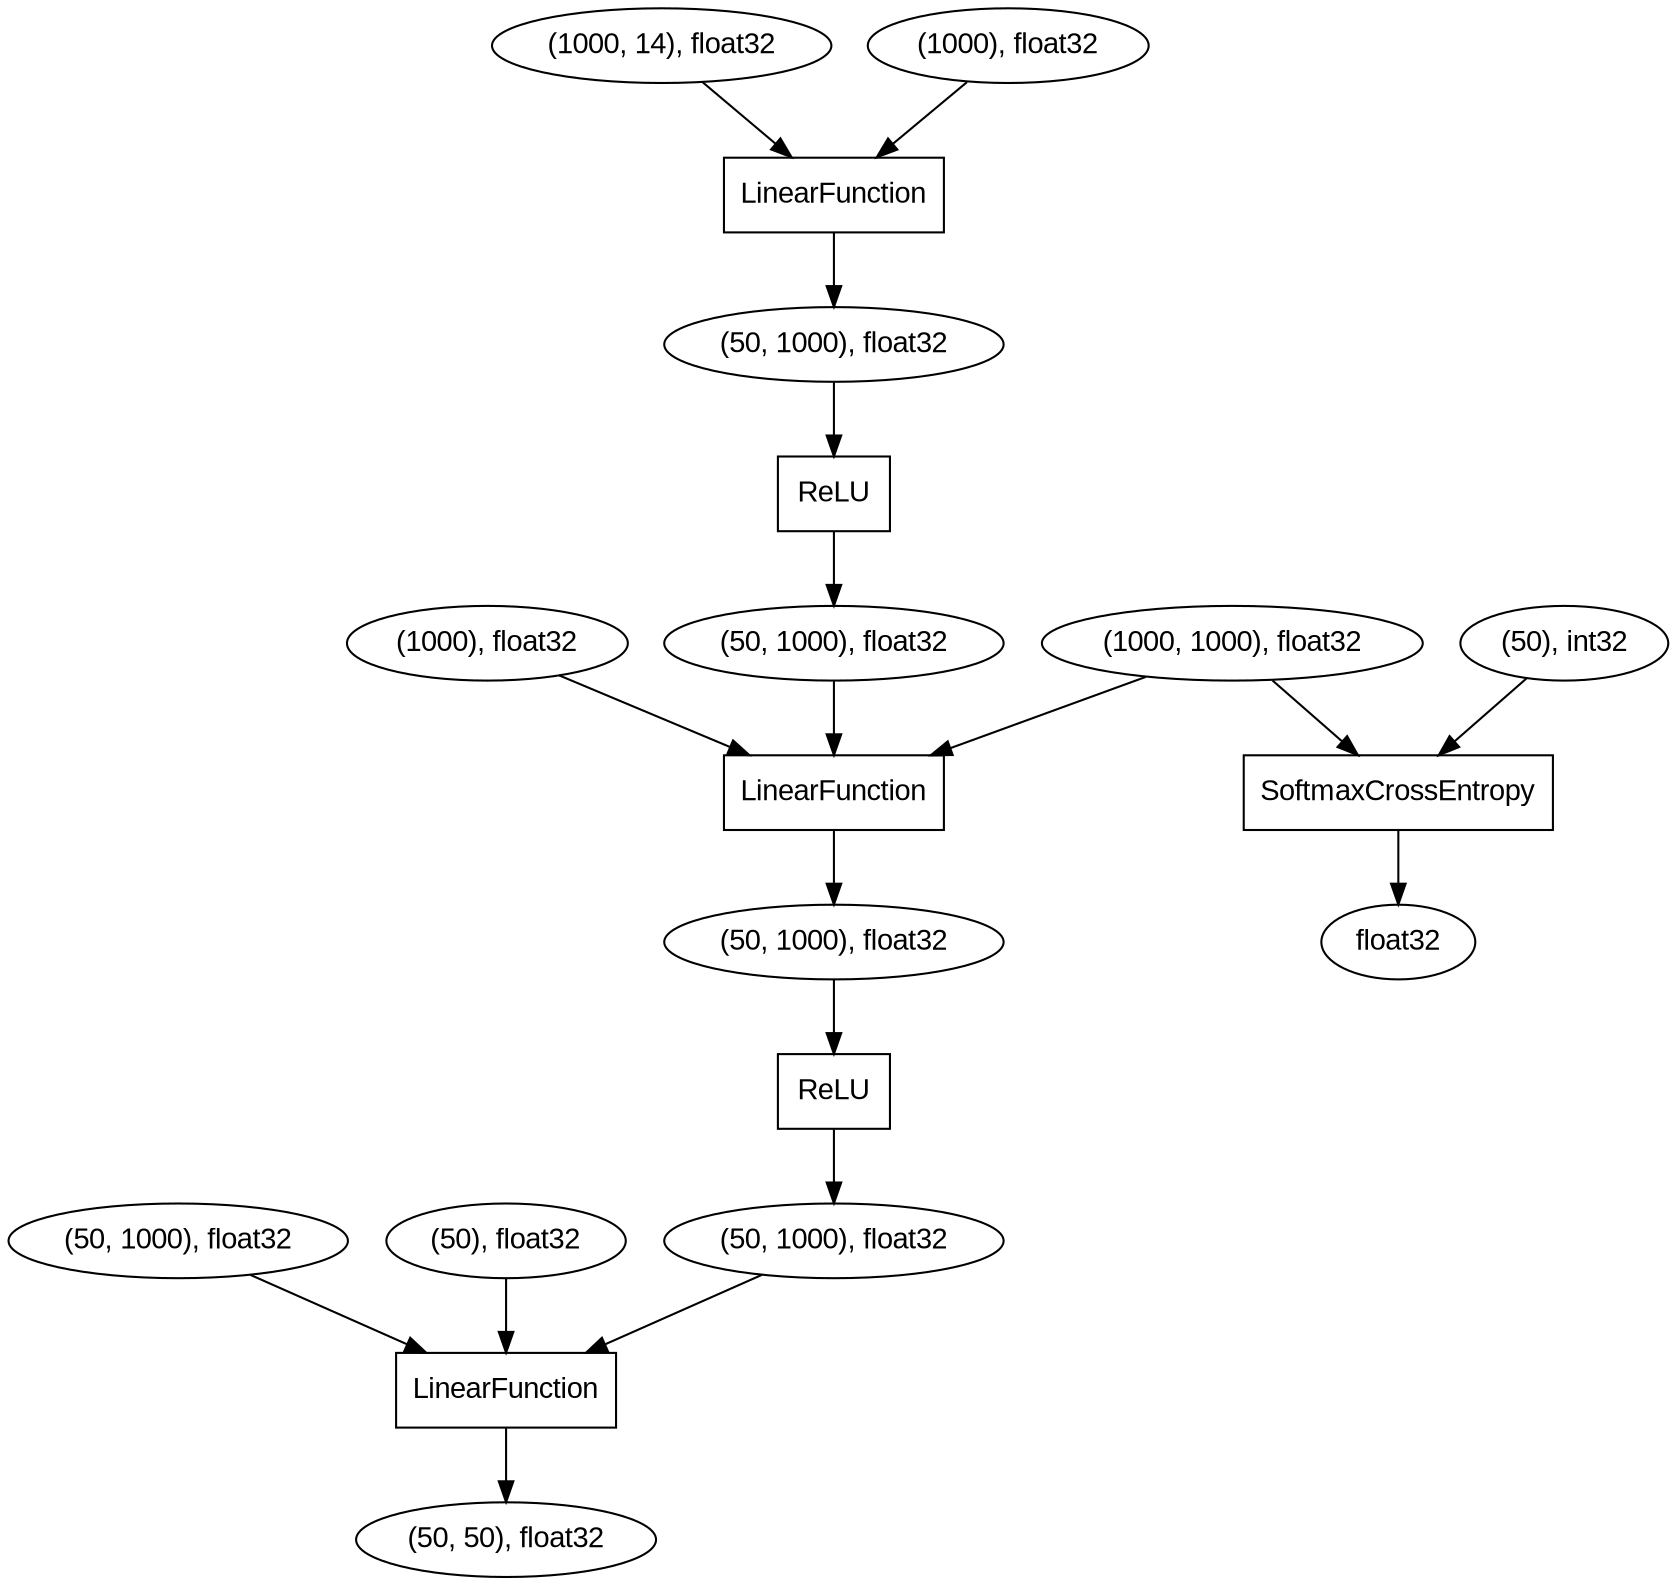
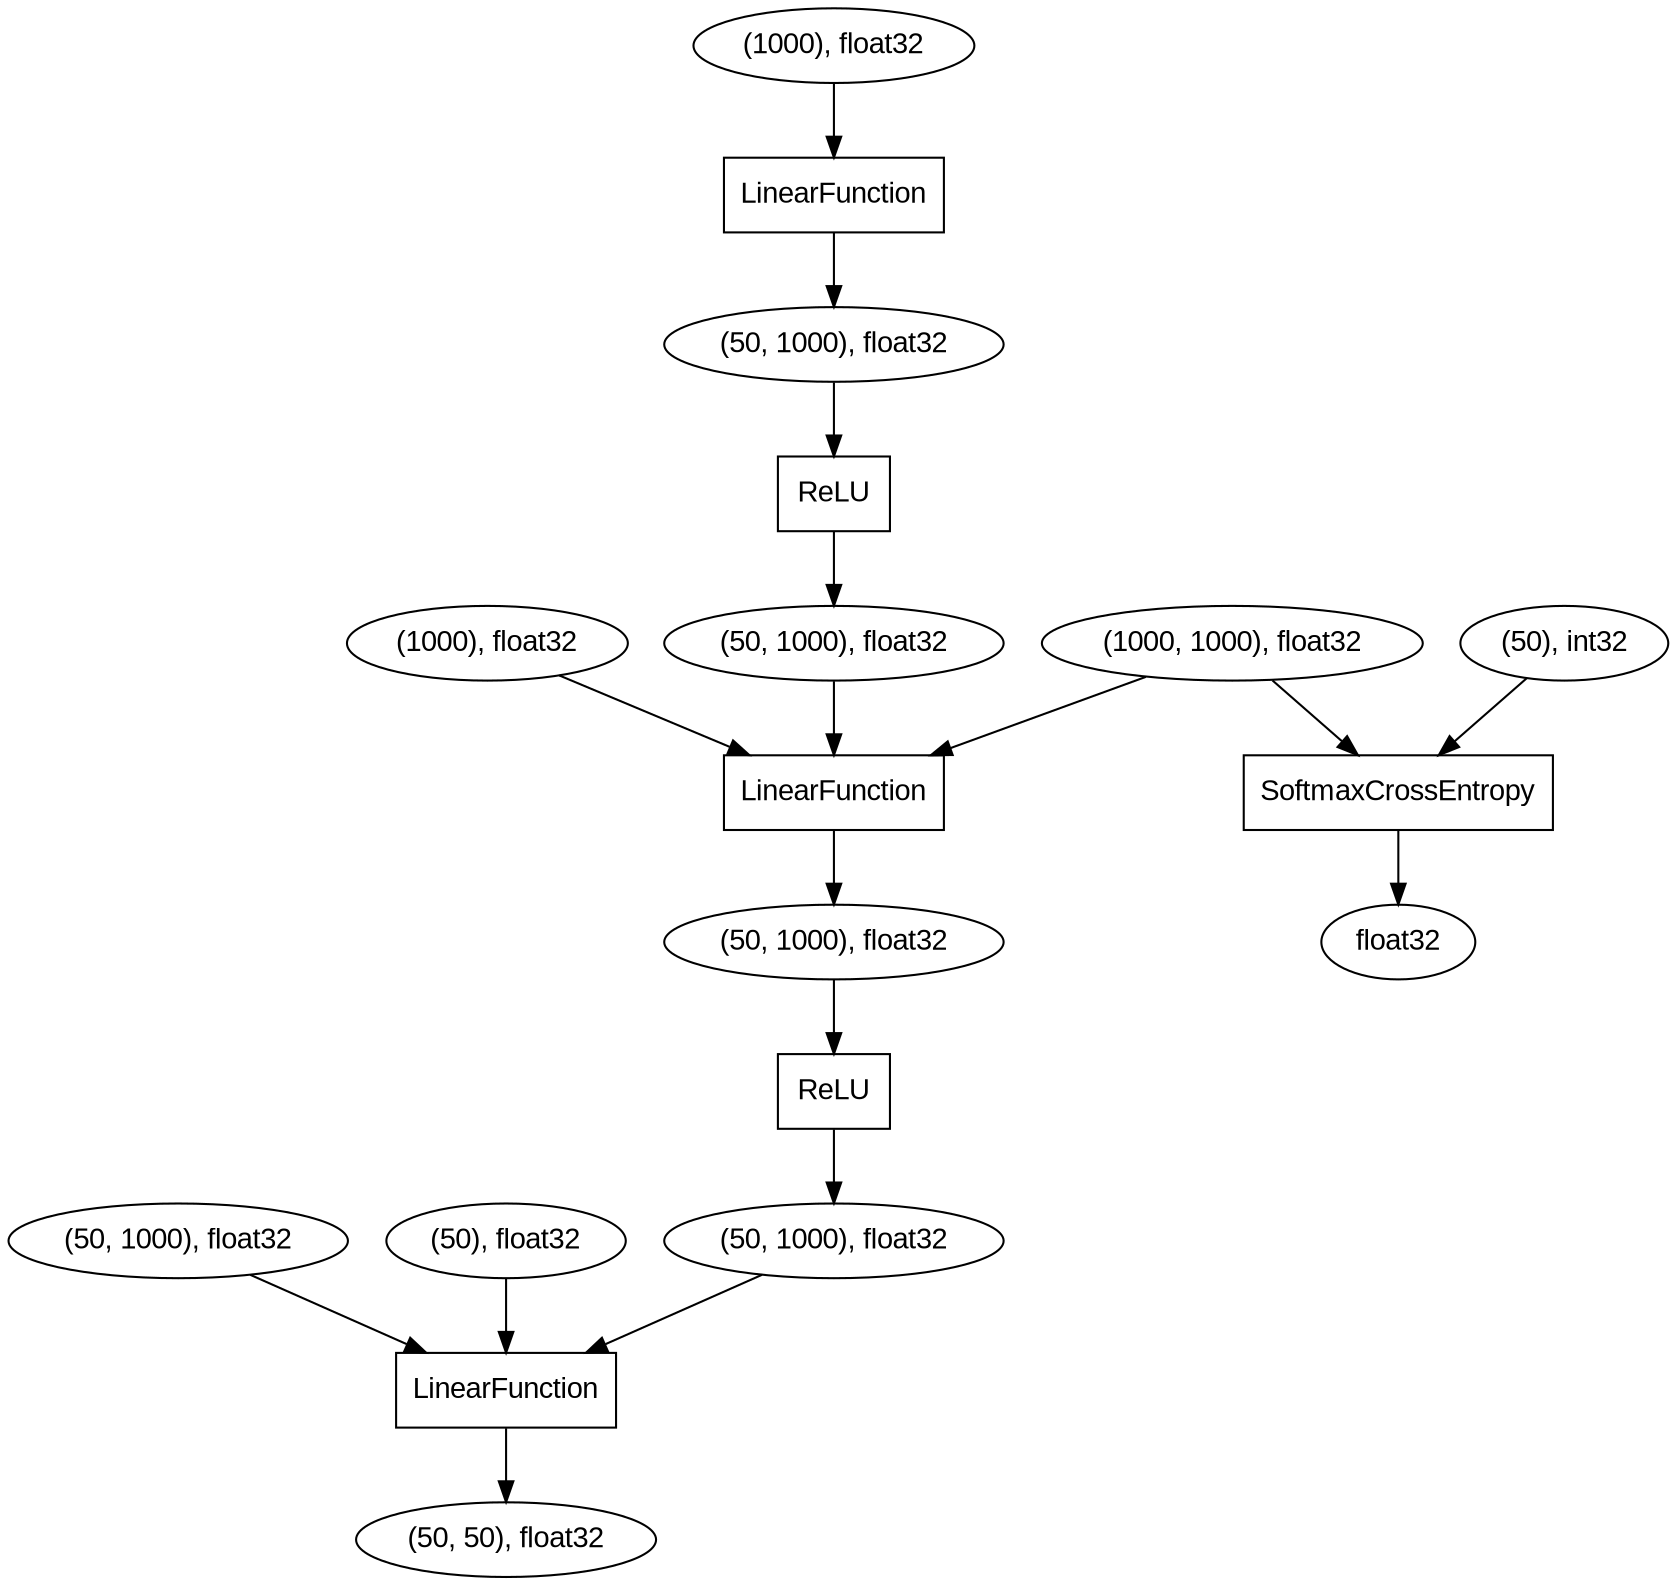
(662, 46) -> none
